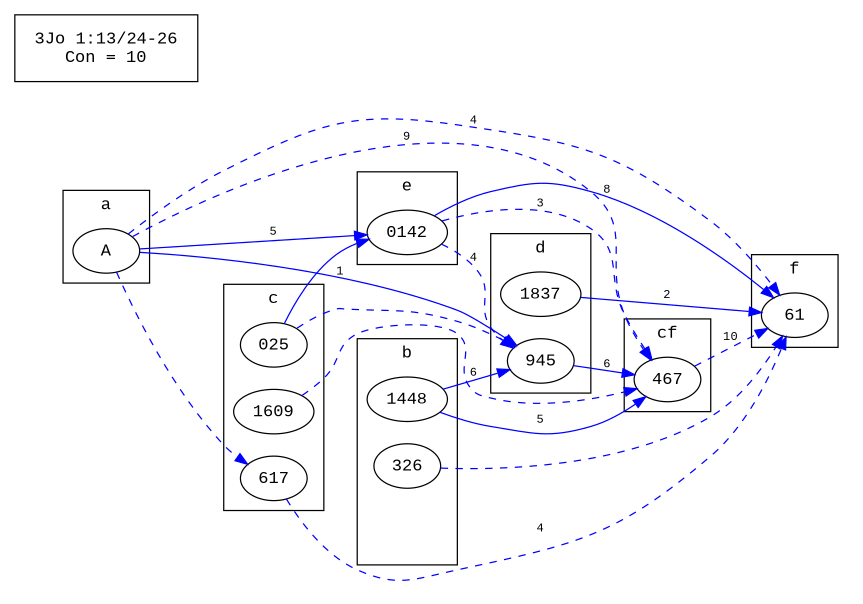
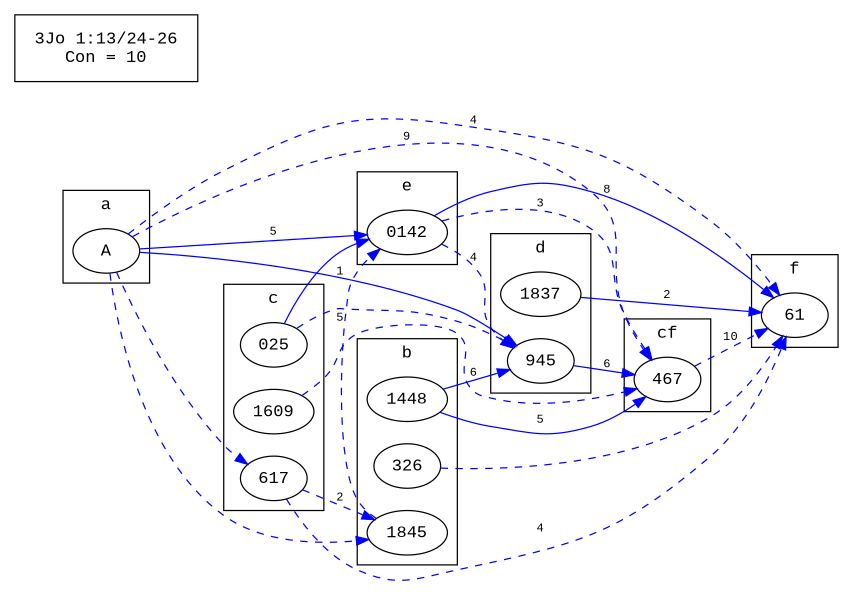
none -> (407, 533)
